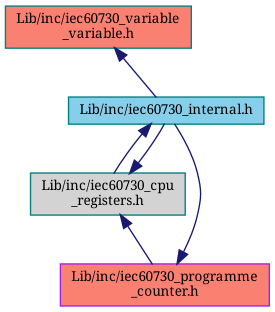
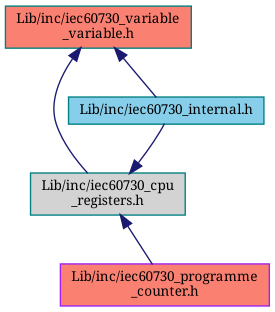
(127, 153) -> (55, 119)
(200, 187) -> none
